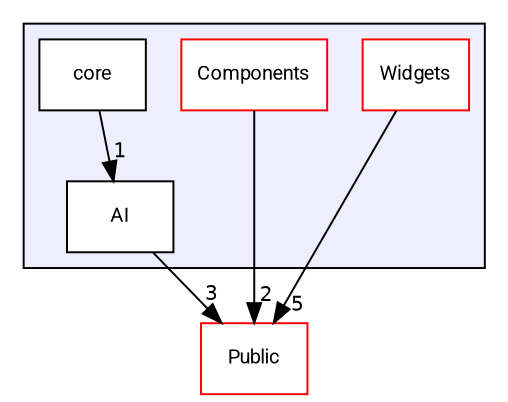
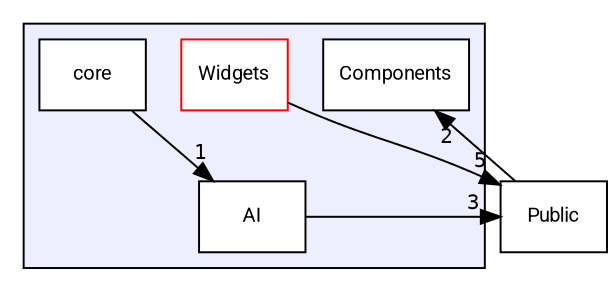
(254, 75) -> (396, 75)
(254, 207) -> (473, 144)
(254, 359) -> (554, 217)
